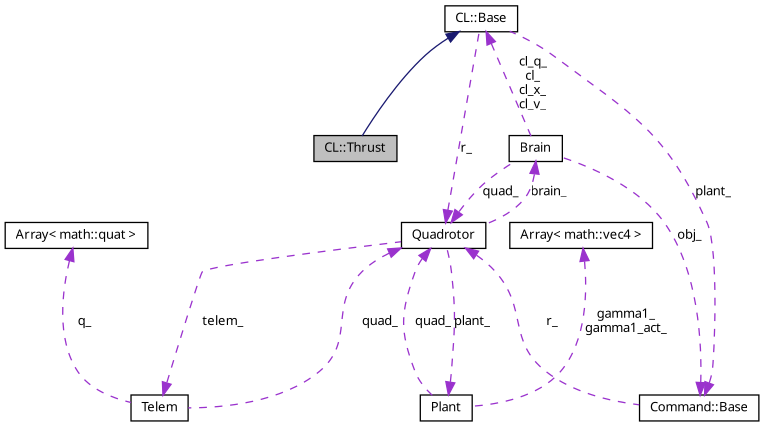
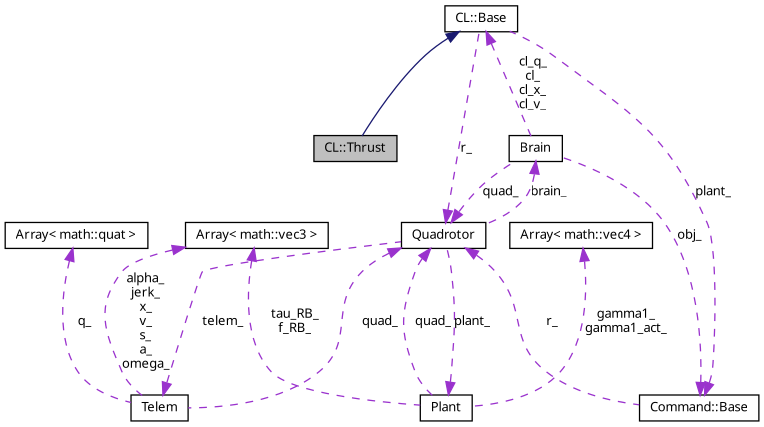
none -> (257, 235)
